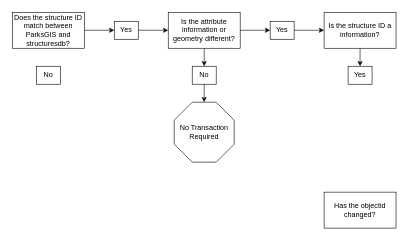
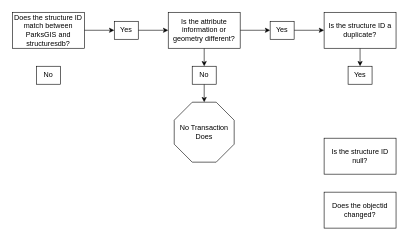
(360, 30) -> (360, 30)
(204, 132) -> (204, 132)
none -> (360, 156)
(360, 210) -> (360, 210)
